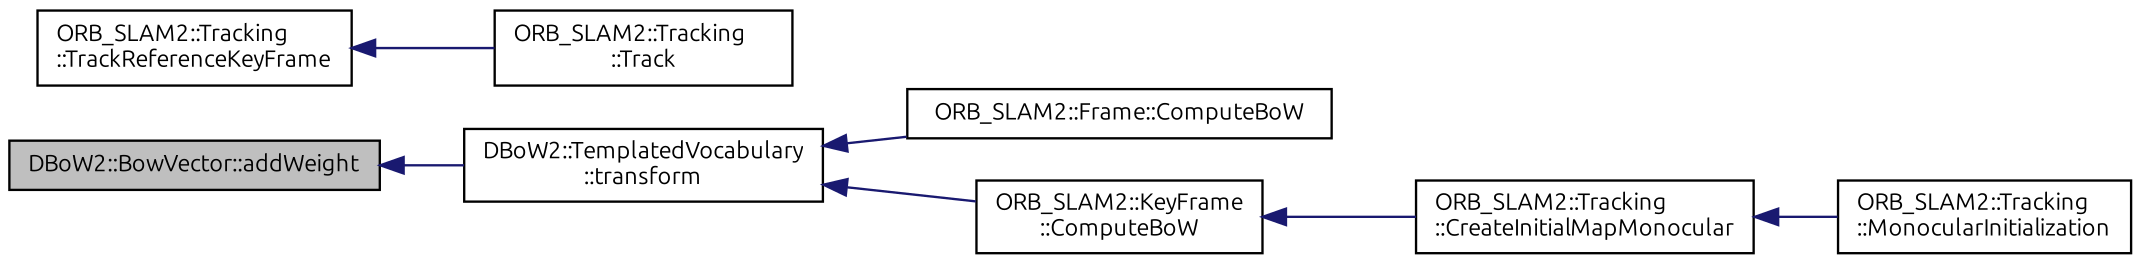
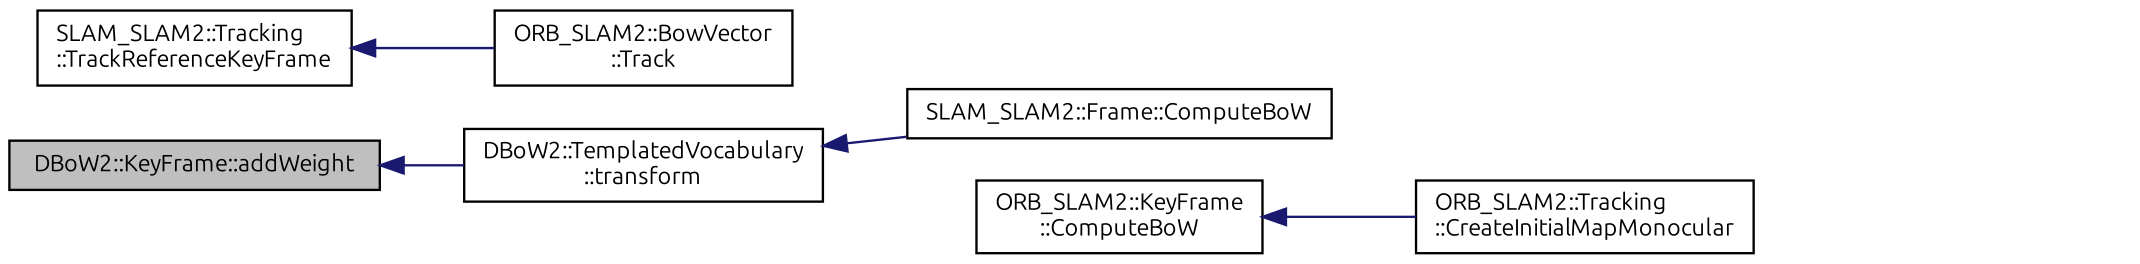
(195, 48) -> (195, 48)
(644, 48) -> (644, 48)
(1119, 114) -> (1119, 114)
(195, 165) -> (195, 165)
(911, 194) -> none
(1985, 217) -> none
